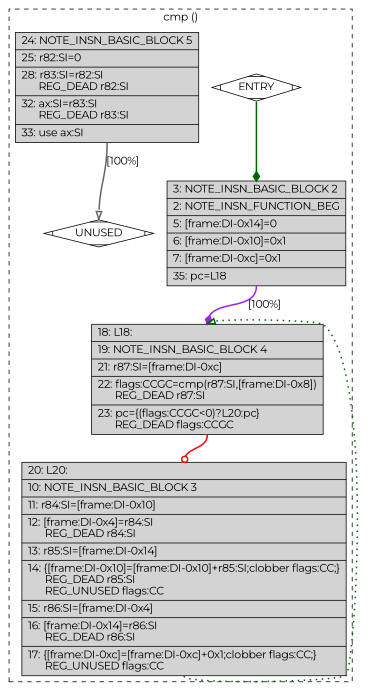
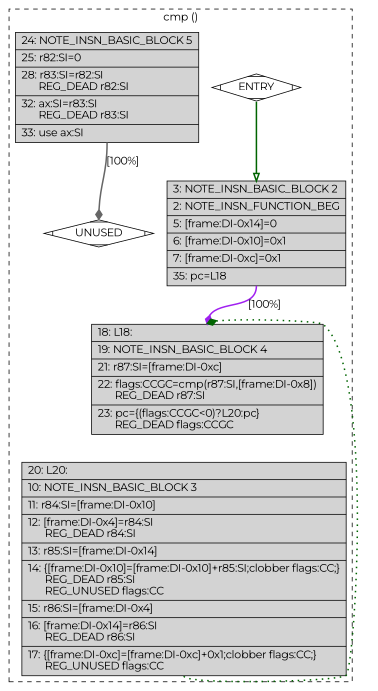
(256, 138) -> (256, 138)
(104, 176) -> (104, 176)
(198, 447) -> none
(357, 524) -> (357, 524)
